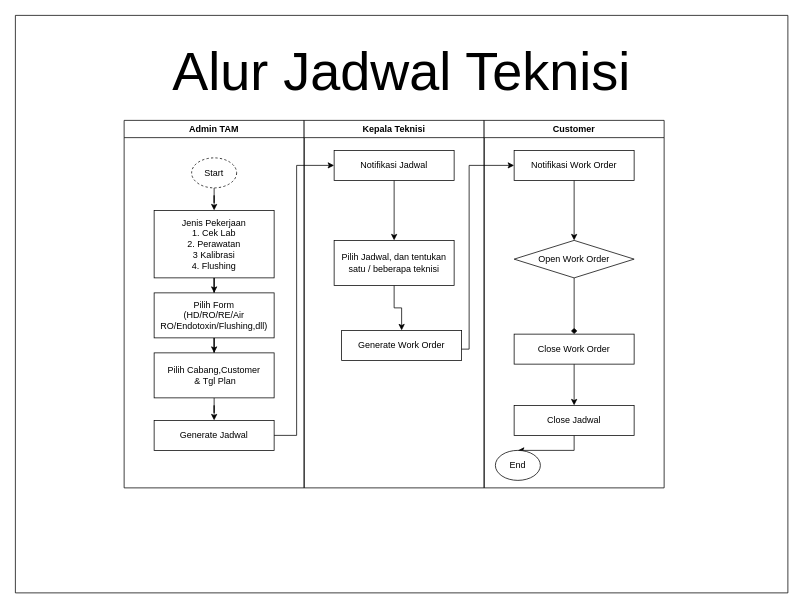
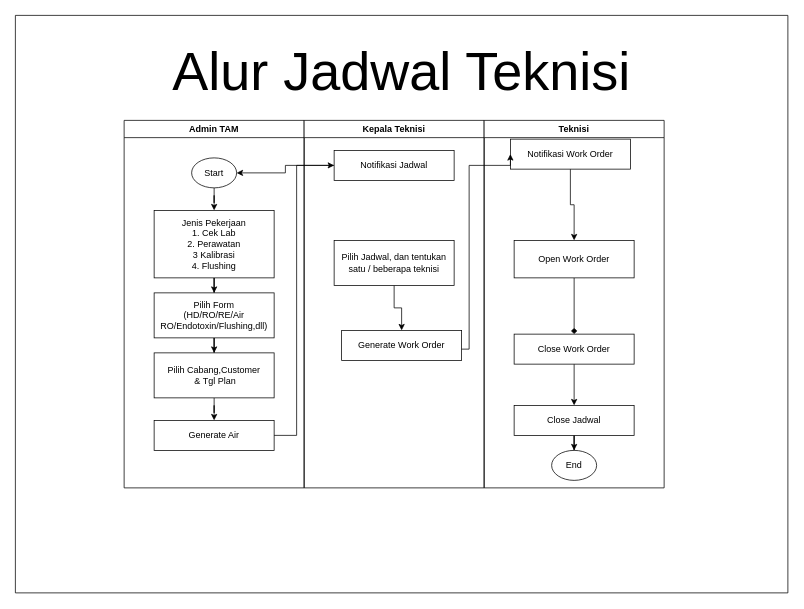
(574, 129) -> (574, 129)
(574, 165) -> (570, 154)
(214, 173) -> (214, 173)
(394, 234) -> (285, 166)
(574, 259) -> (574, 259)
(214, 435) -> (214, 435)
(518, 465) -> (574, 465)
